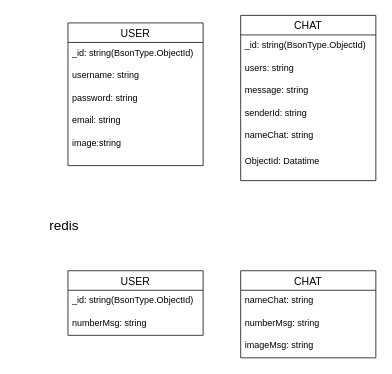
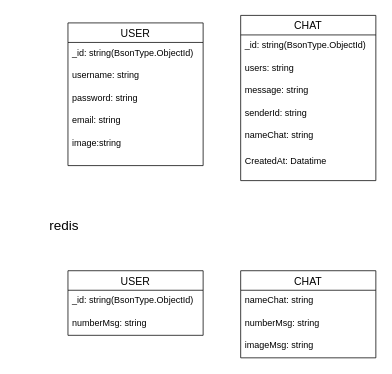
(286, 161) -> (289, 161)
